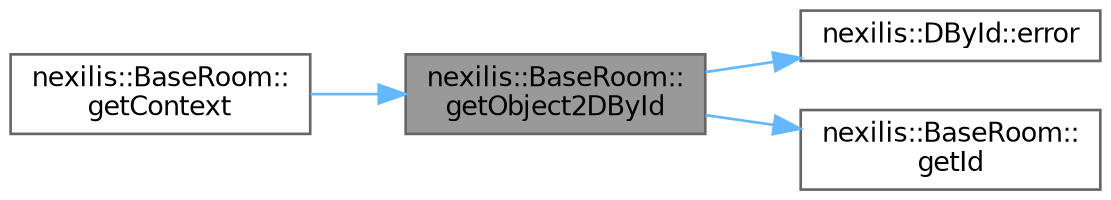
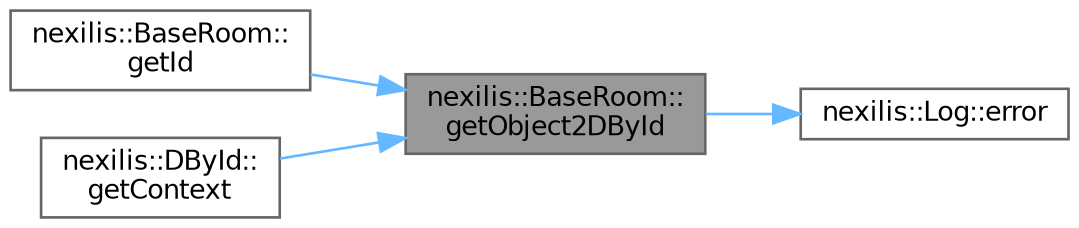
(951, 36) -> (935, 114)
(160, 94) -> (160, 178)
(740, 120) -> (345, 80)
